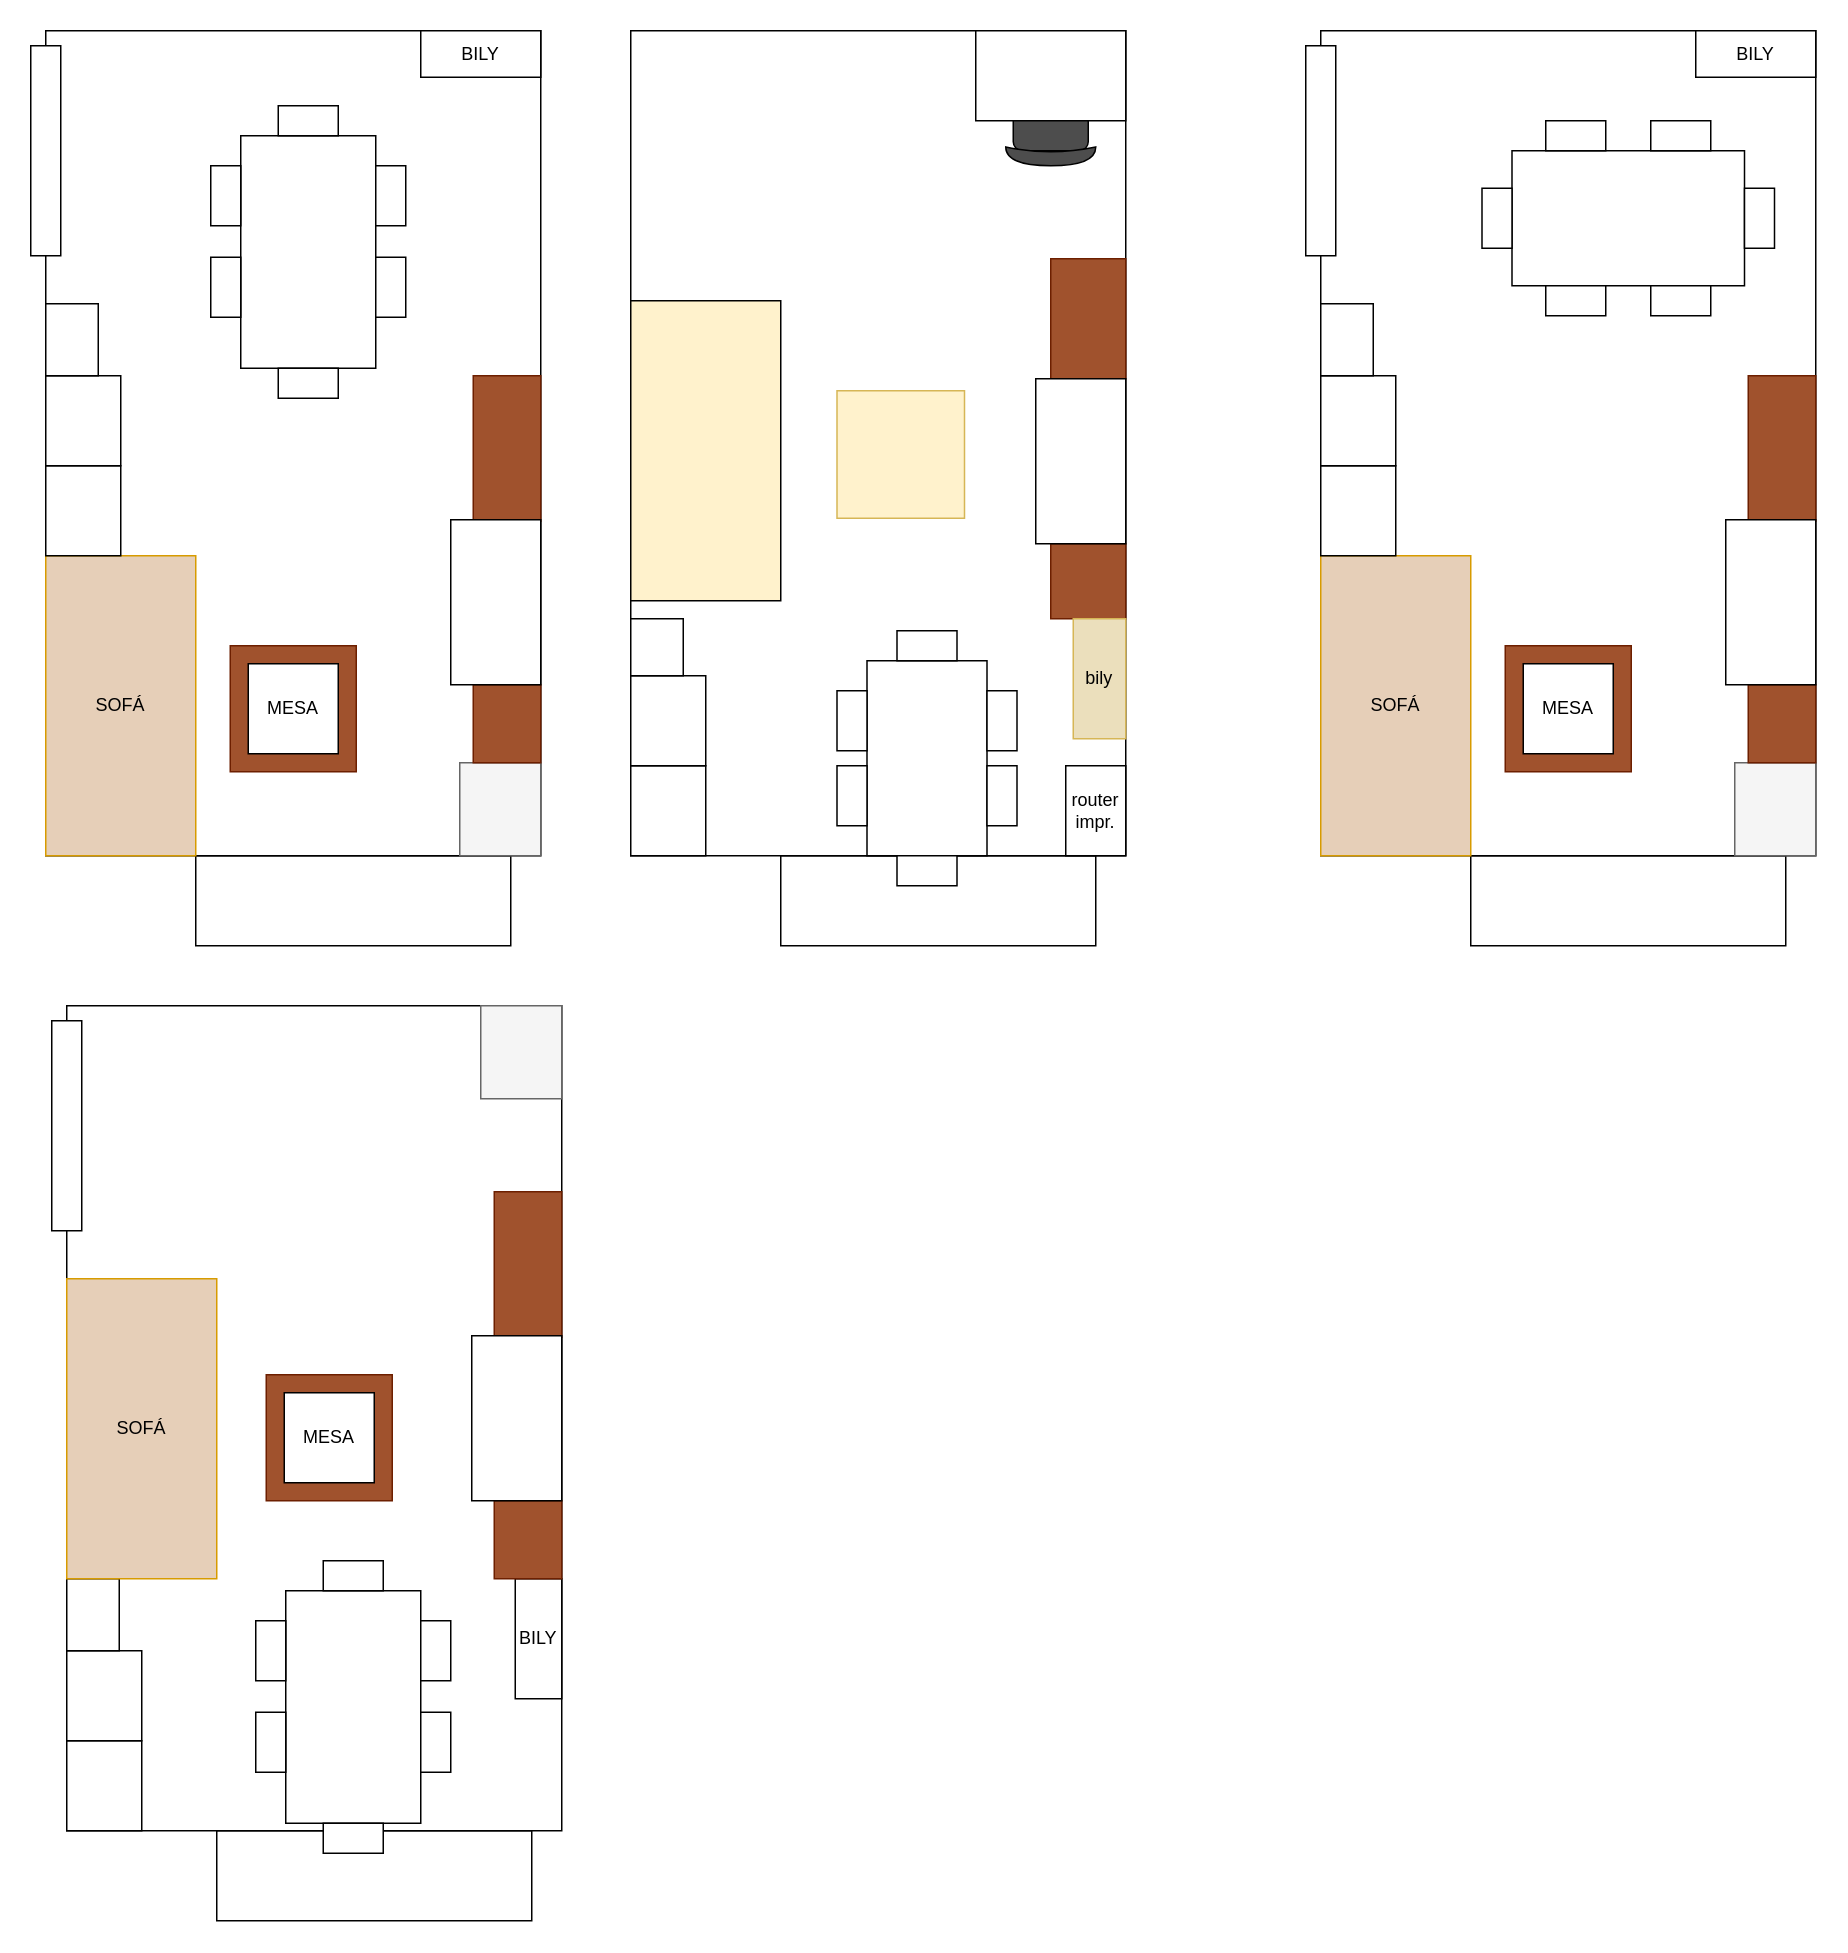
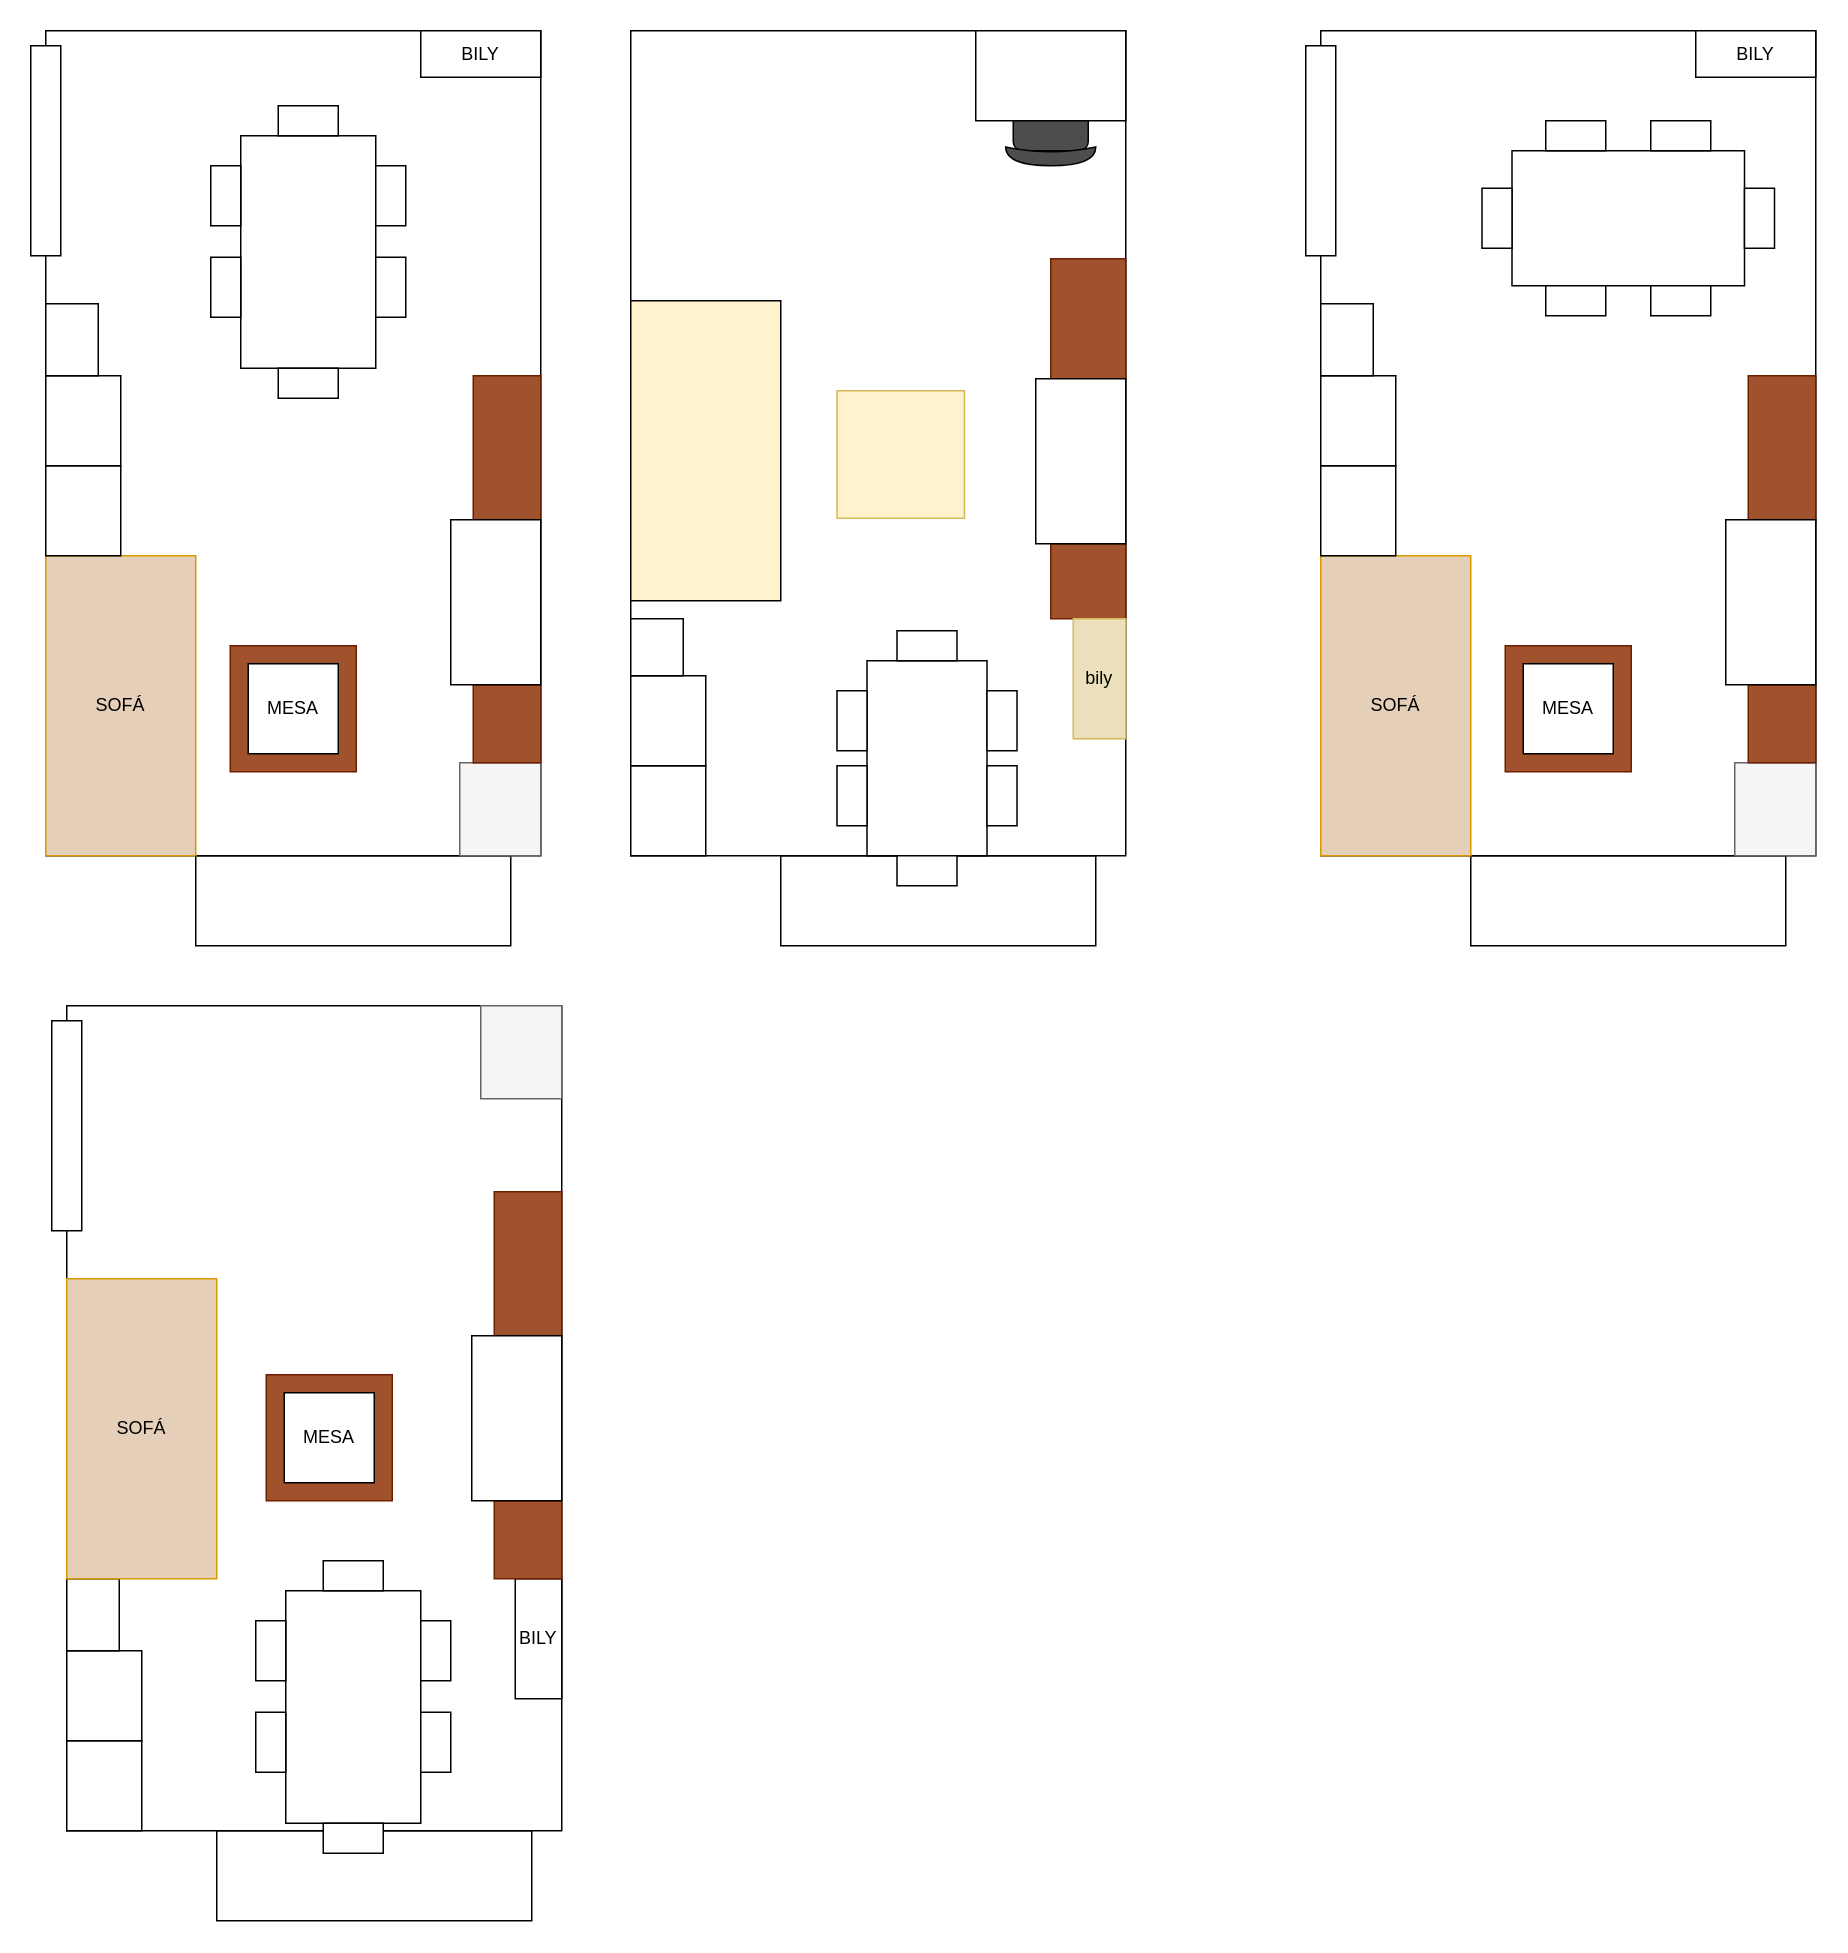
(1096, 811) -> none
